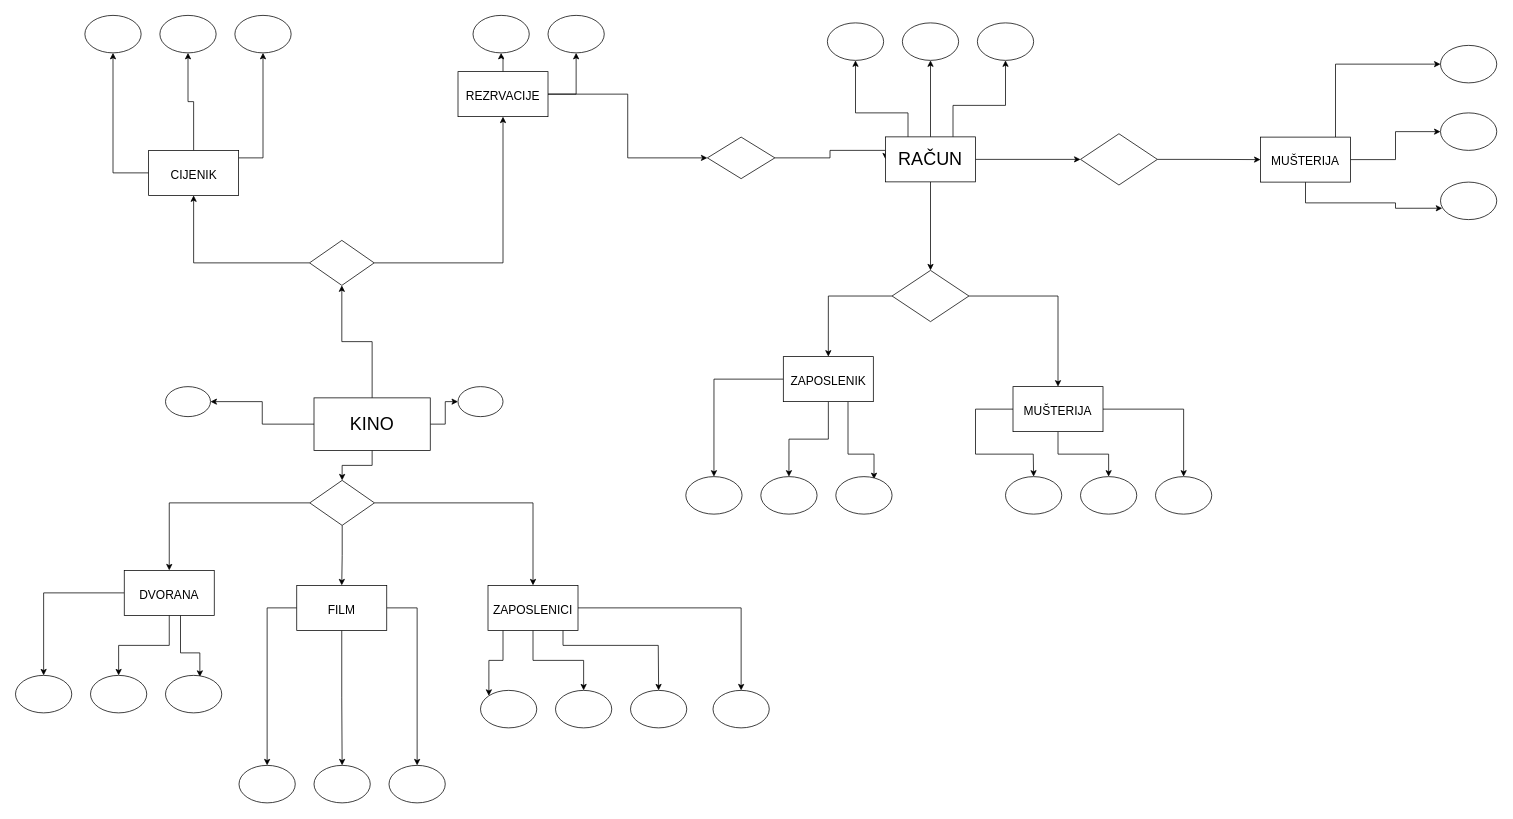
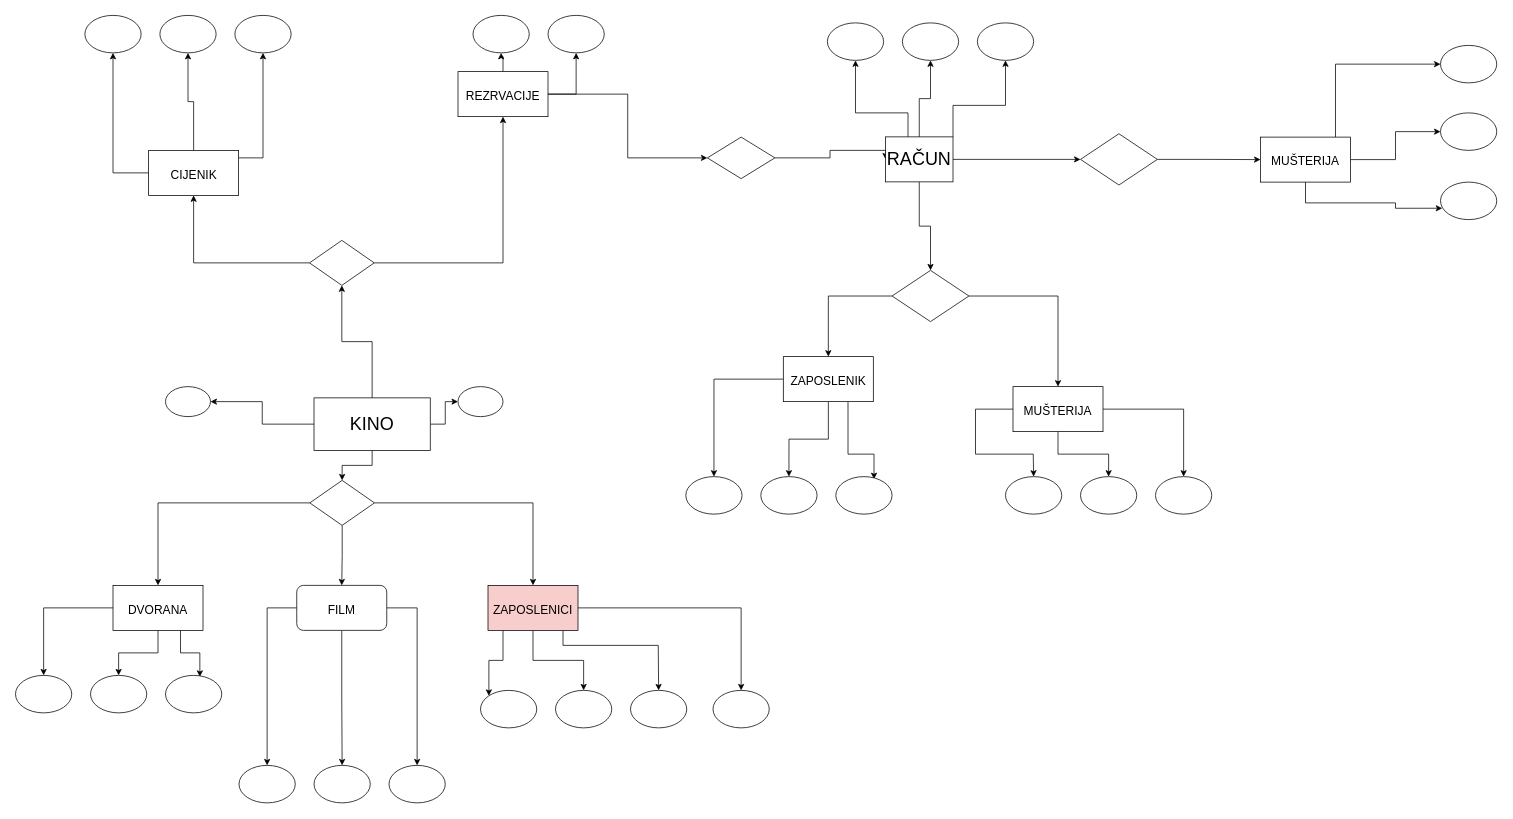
(930, 159) -> (919, 159)
(169, 593) -> (158, 608)
(342, 608) -> (342, 608)
(533, 608) -> (533, 608)
